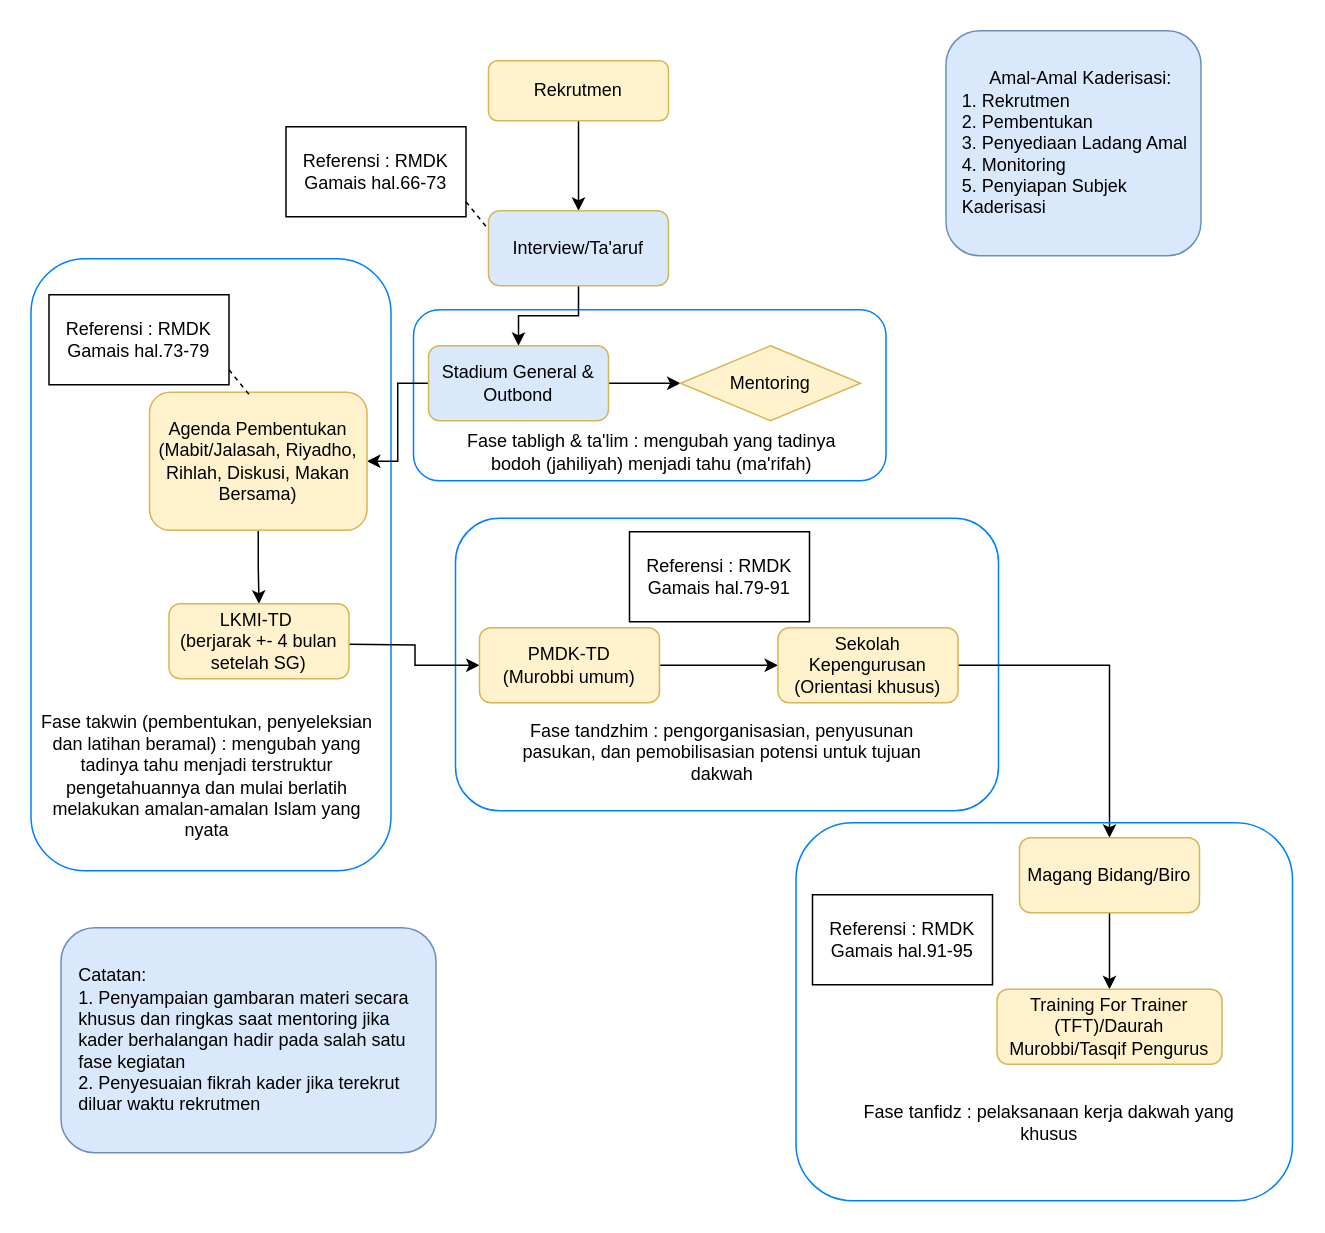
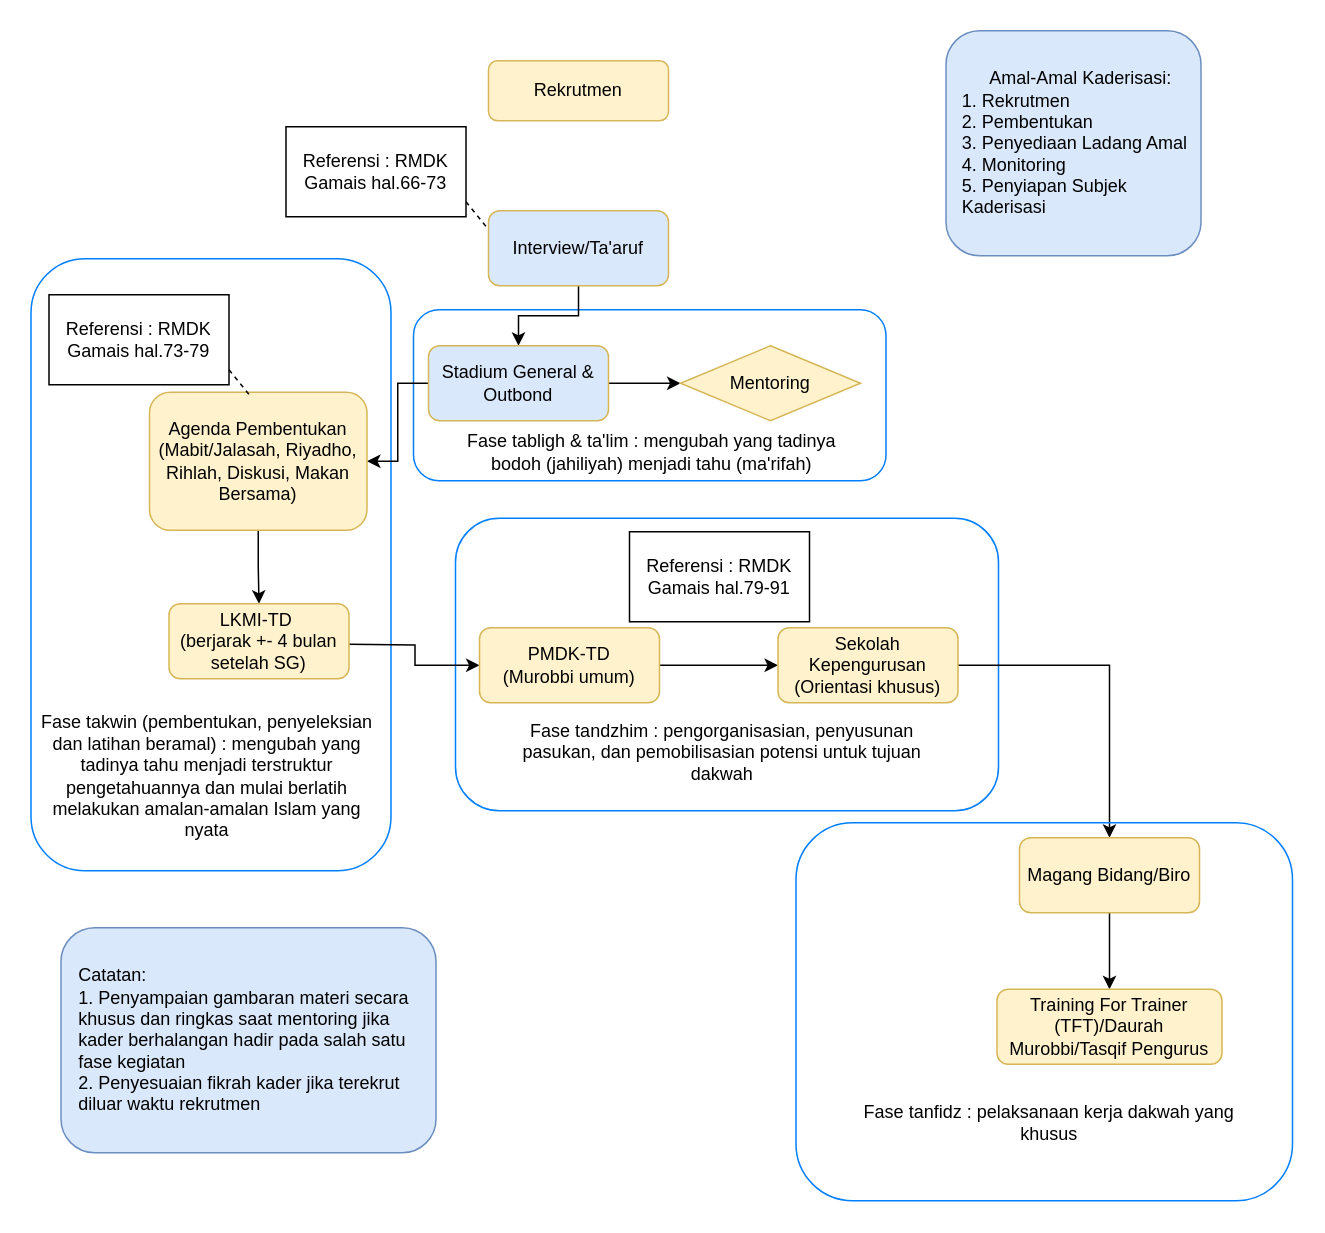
(578, 161) -> none
(902, 940) -> none
